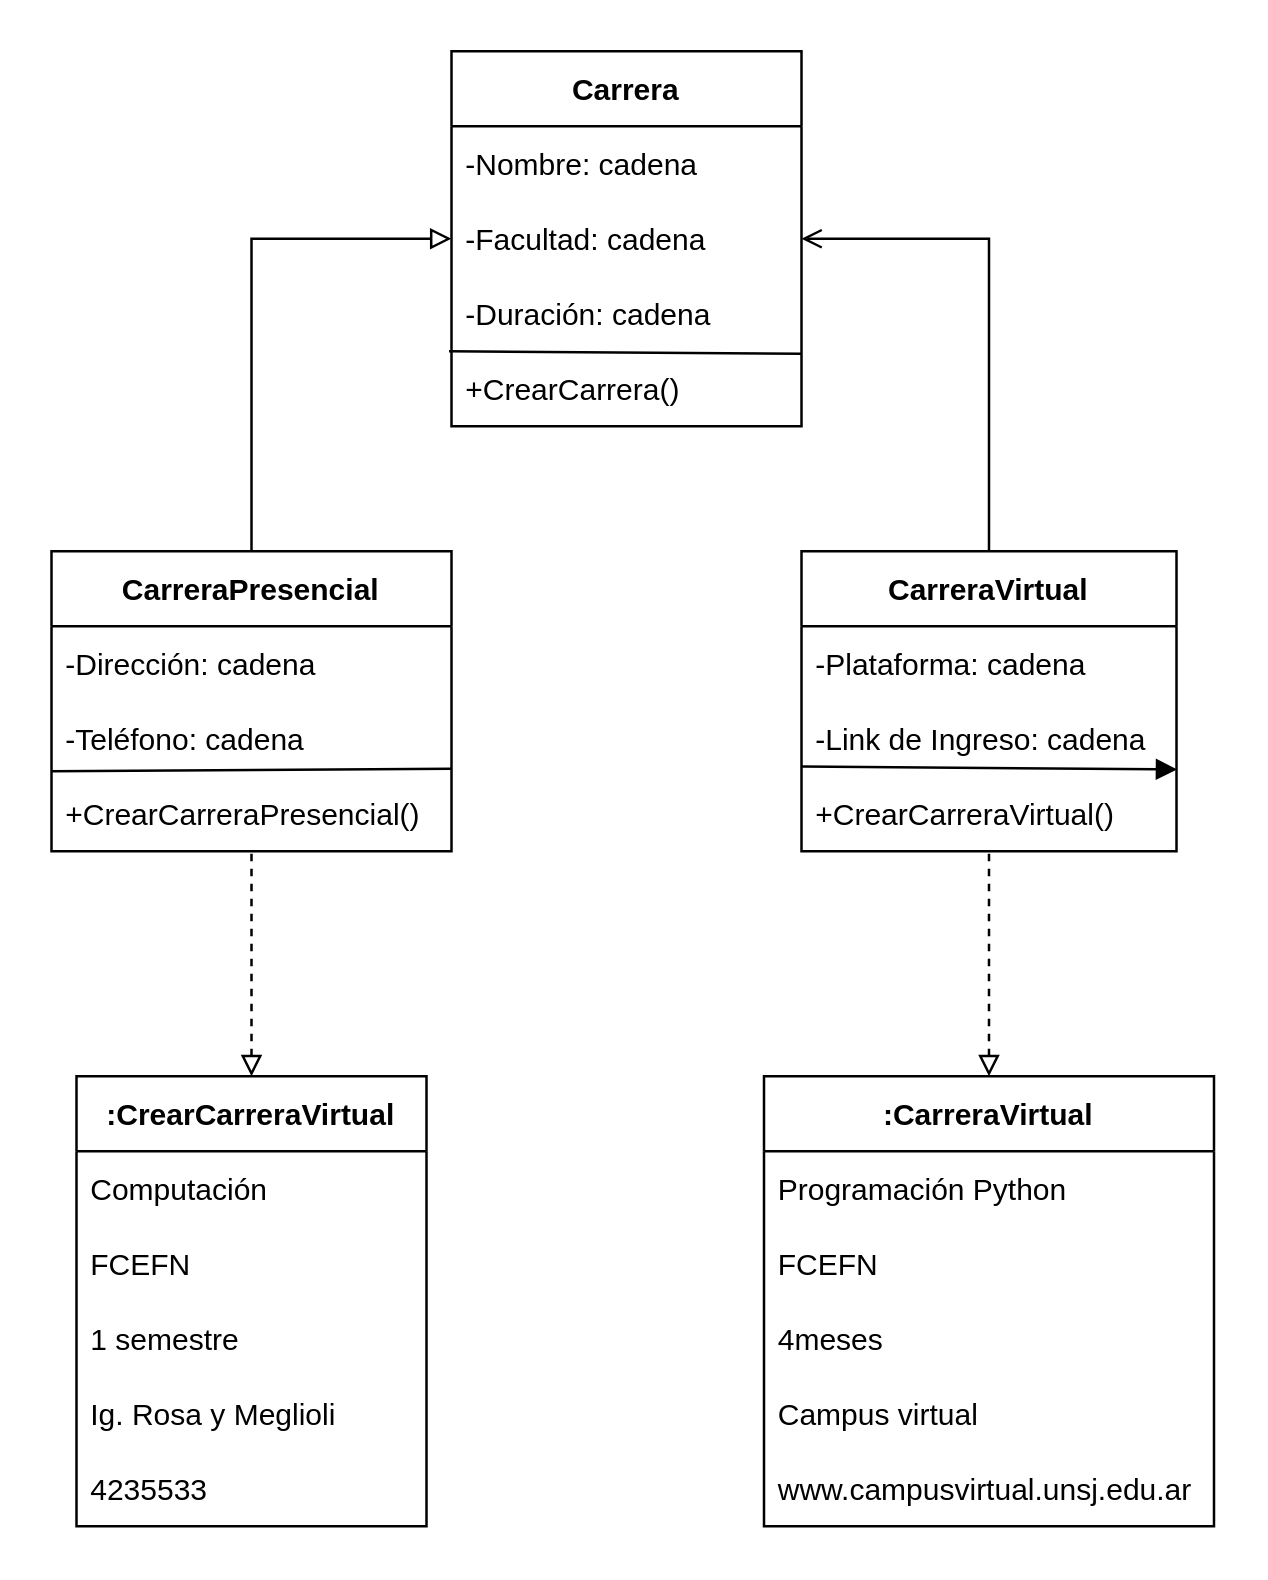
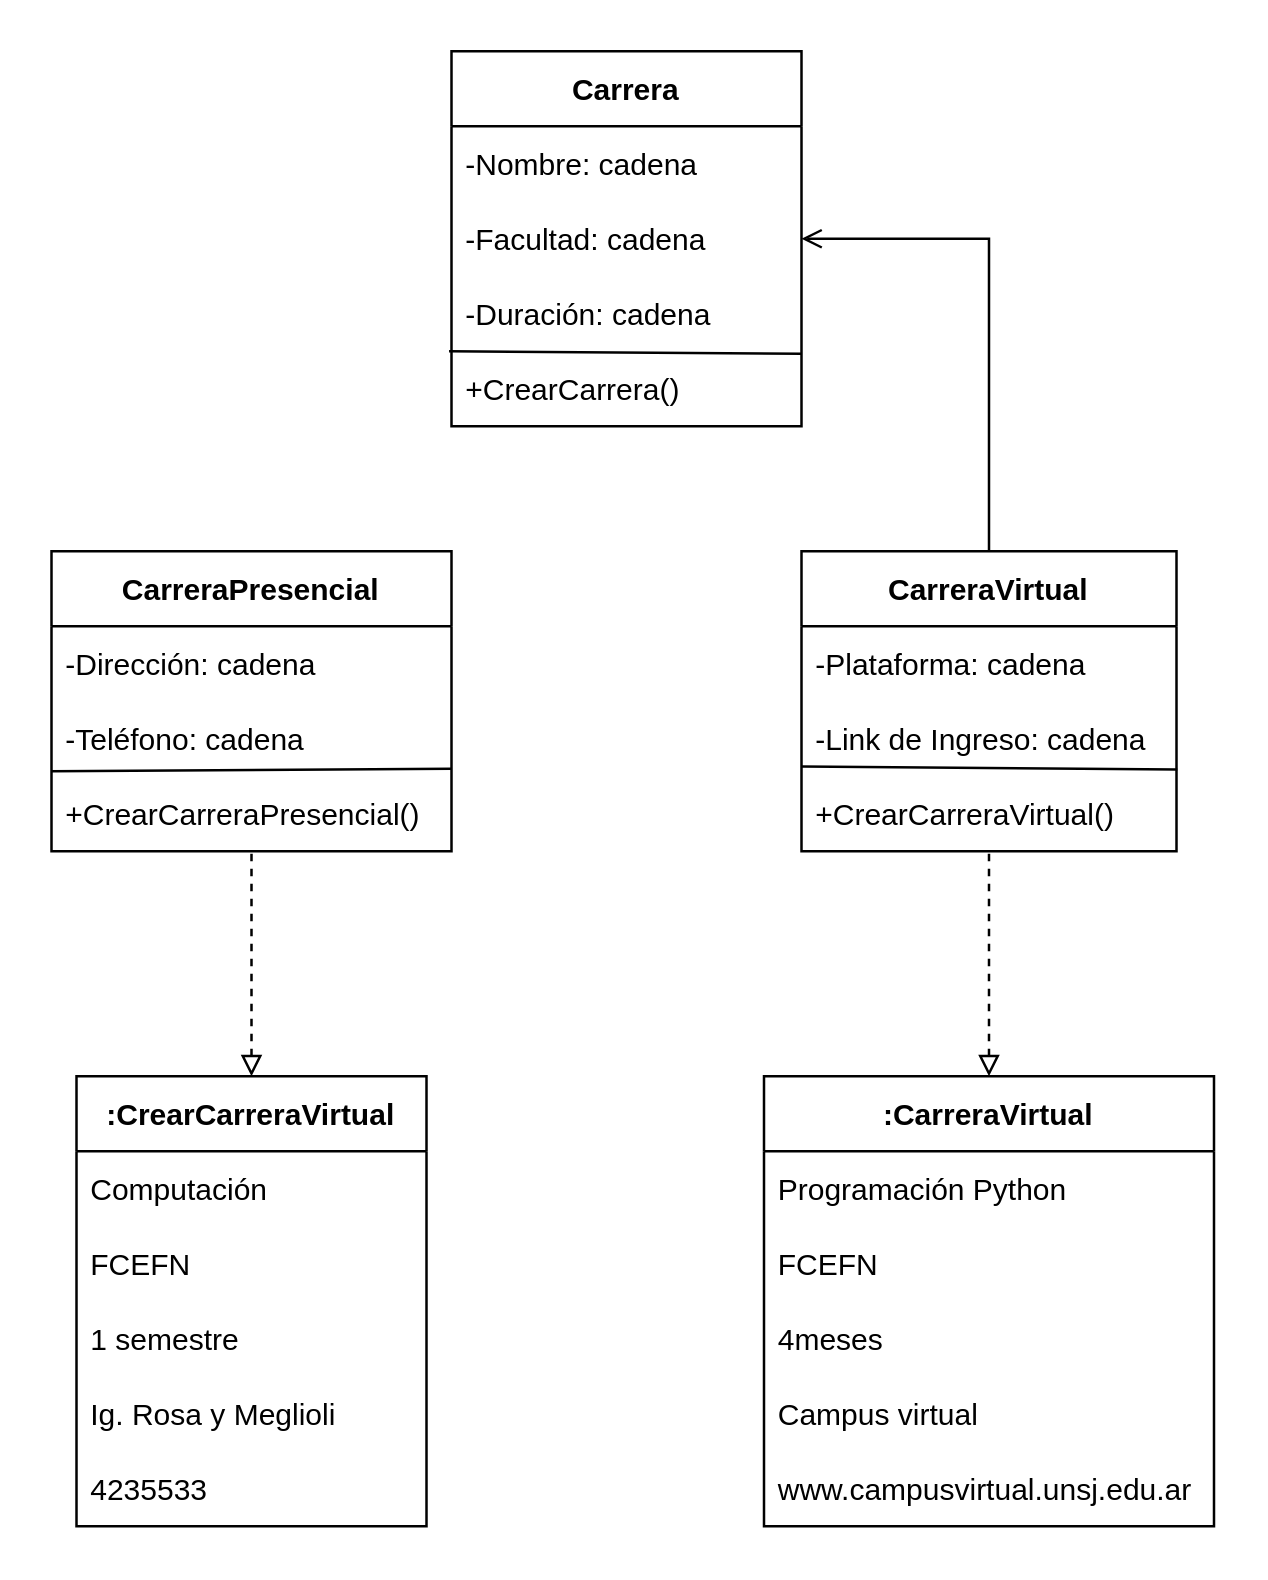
(251, 306) -> none
(1155, 769) -> (1162, 769)
